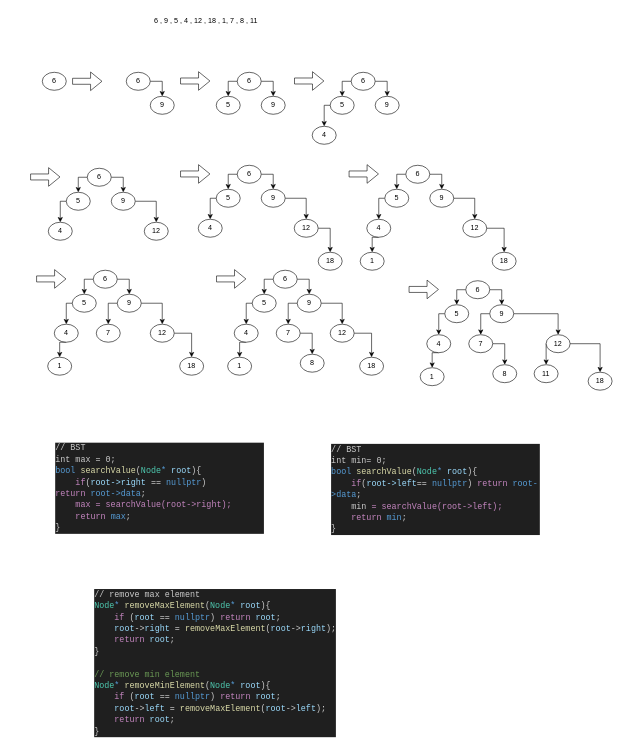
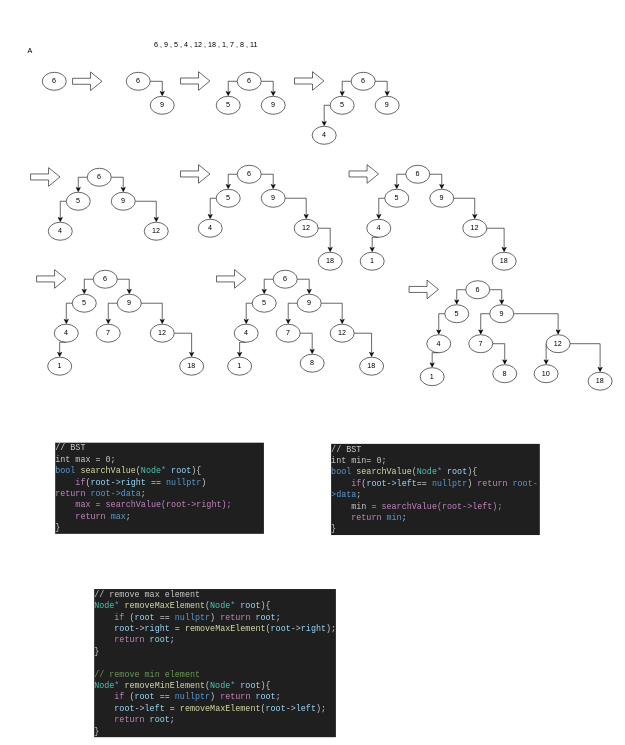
(206, 21) -> (206, 45)
none -> (30, 51)
(546, 374) -> (546, 374)
